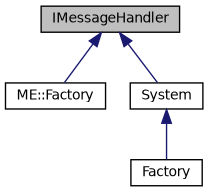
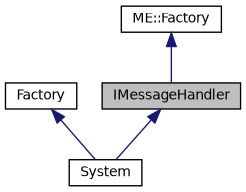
(79, 63) -> (171, 65)
(167, 142) -> (78, 140)
